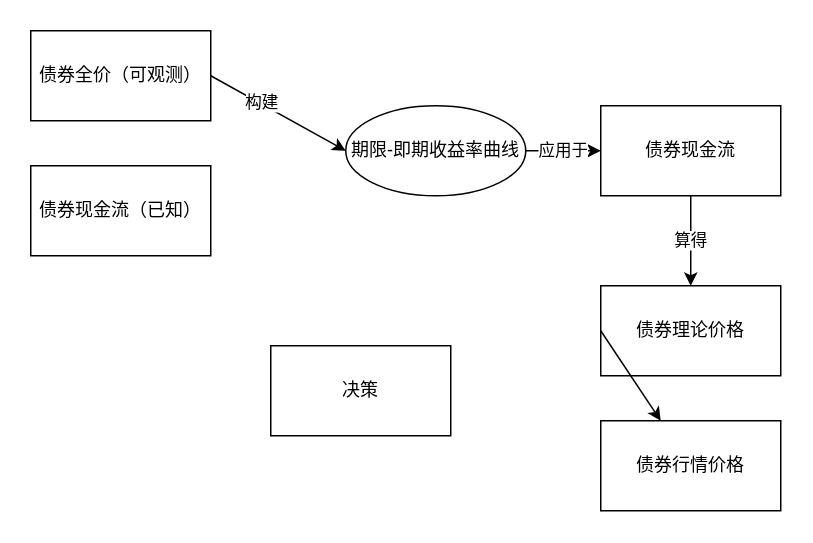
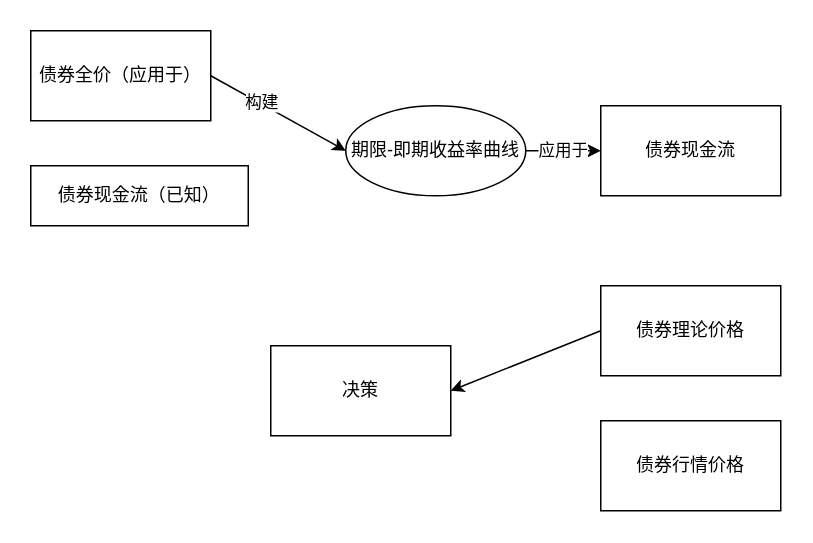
(121, 76) -> (121, 76)
(121, 211) -> (140, 196)
(691, 236) -> none
(628, 372) -> (530, 359)
